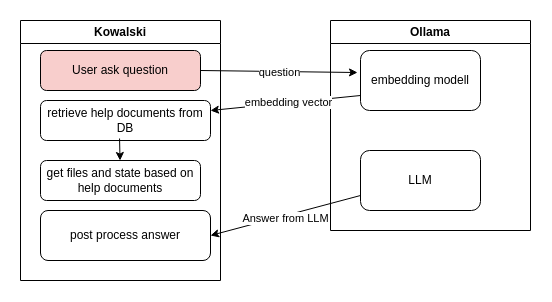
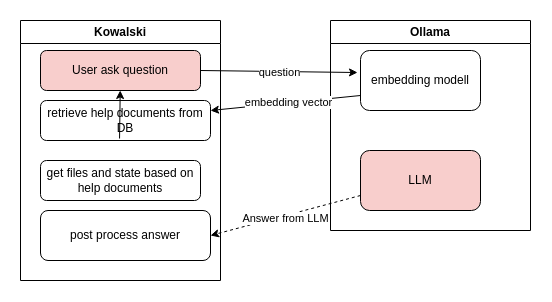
(120, 146) -> (120, 118)
(421, 181) -> (421, 181)
(328, 204) -> (328, 204)
